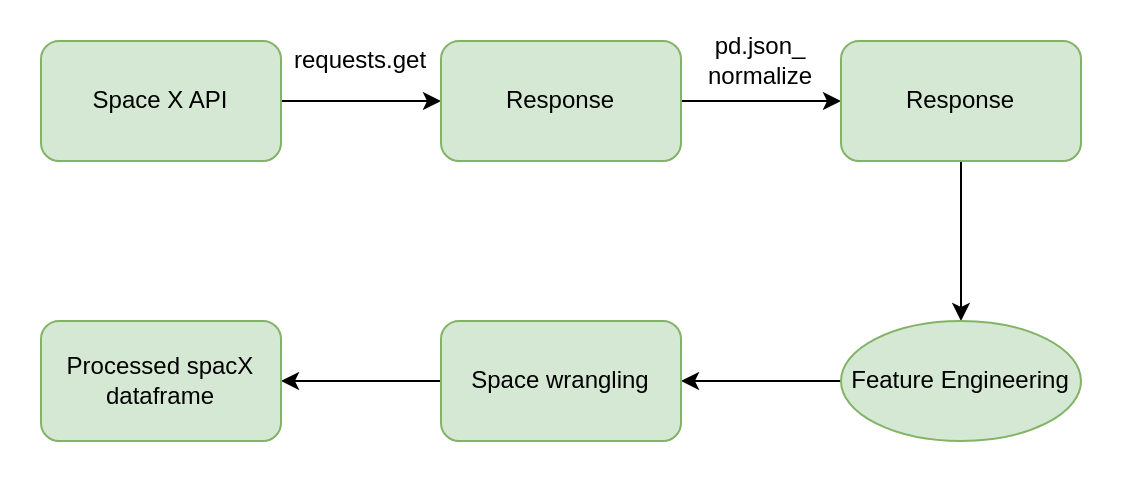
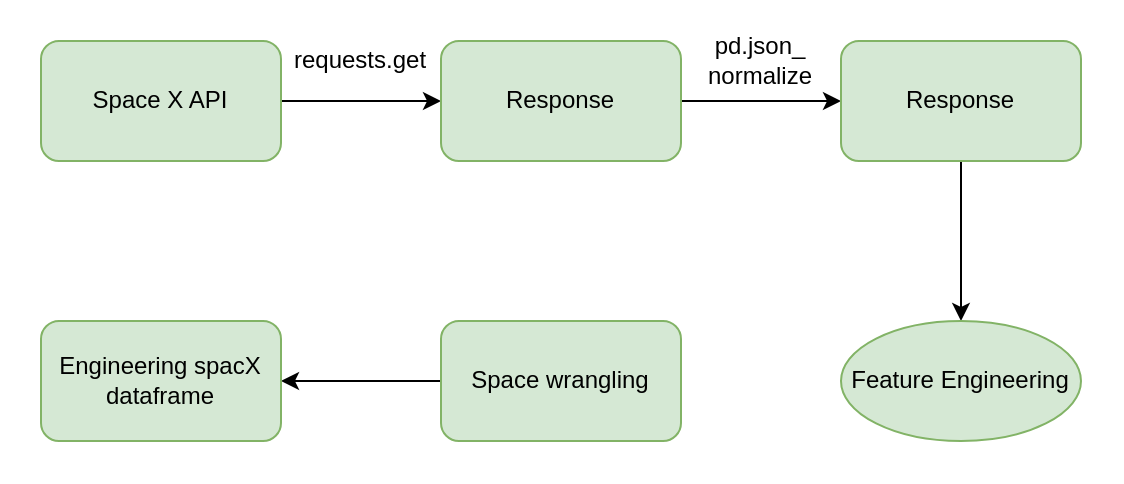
(161, 381) -> (161, 381)
(768, 381) -> none
